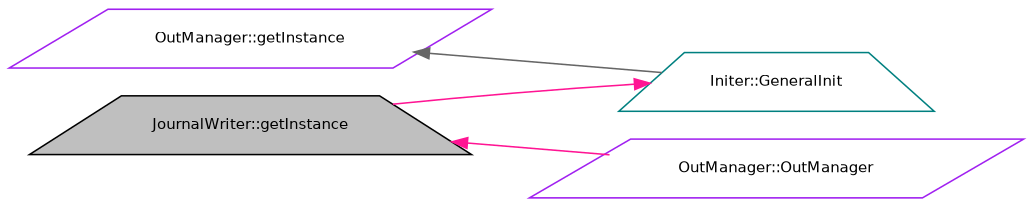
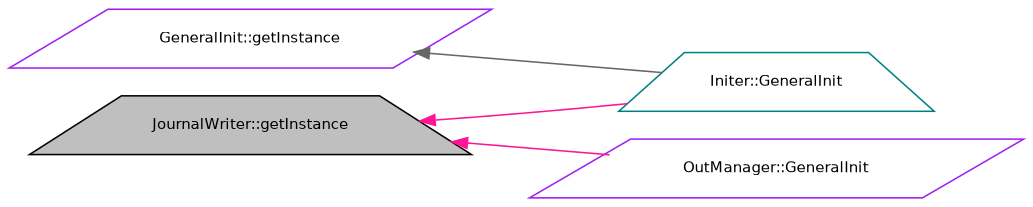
(250, 39) -> (250, 39)
(513, 93) -> (531, 112)
(777, 168) -> (777, 168)
